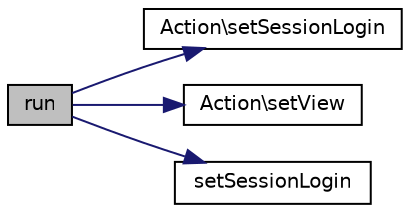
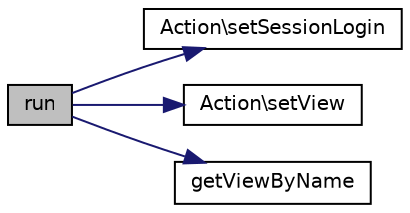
(273, 183) -> (273, 183)
